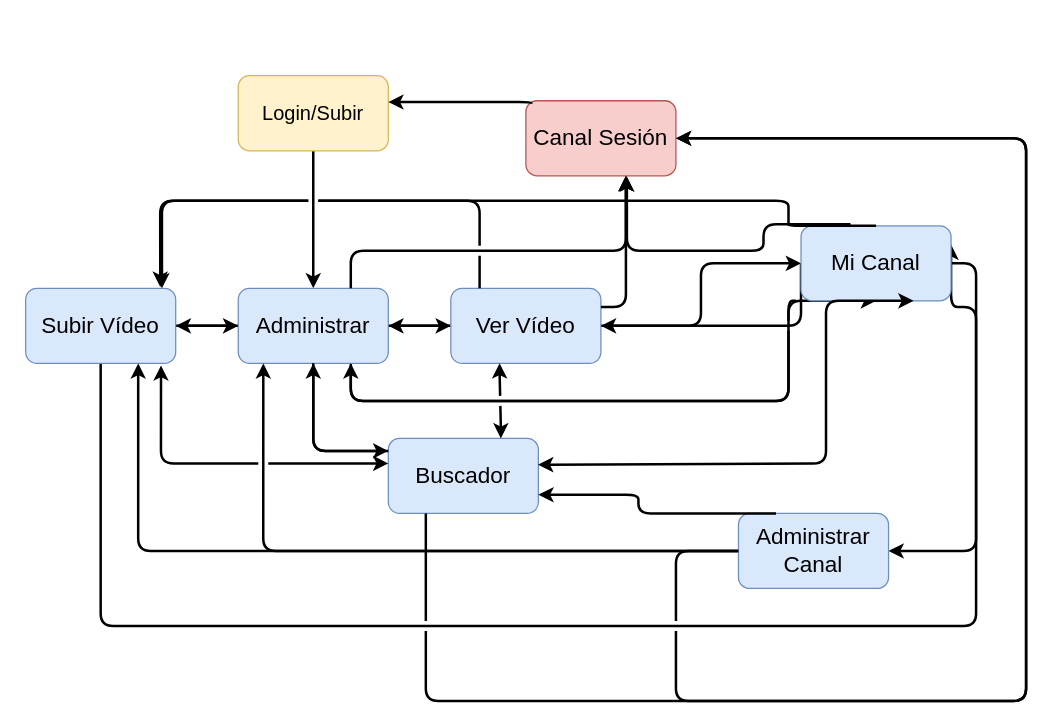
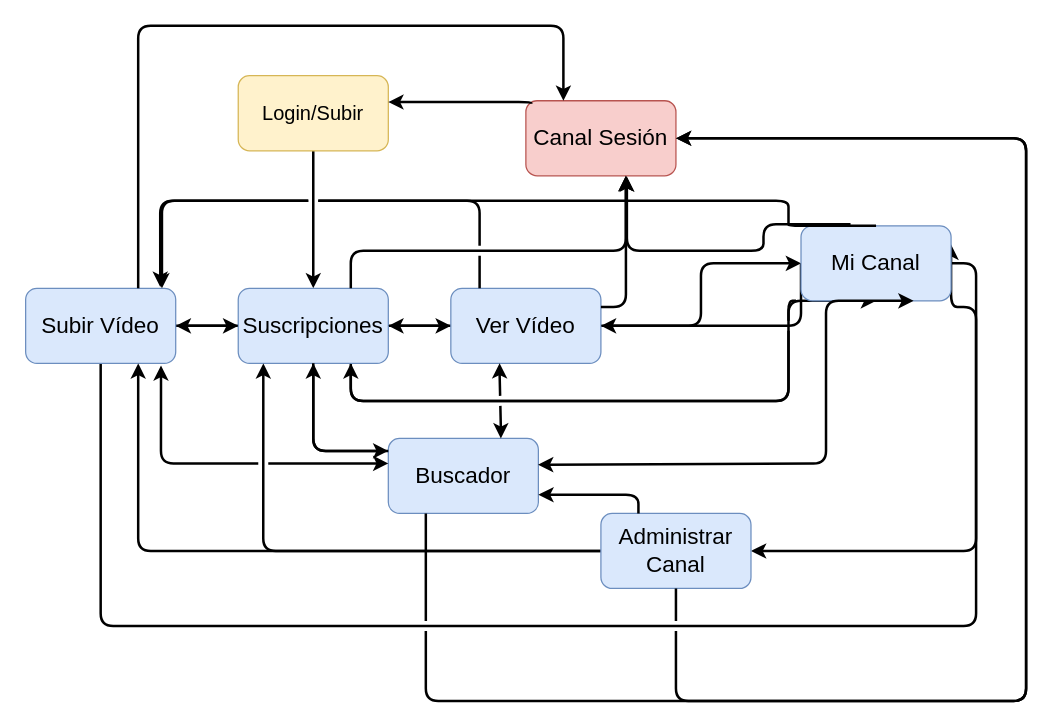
none -> (252, 26)
(313, 326) -> (313, 326)
(813, 551) -> (676, 551)
